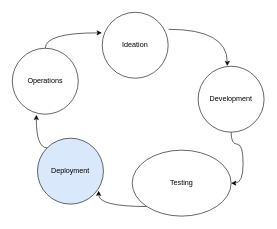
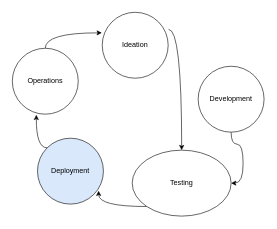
(205, 34) -> (177, 50)
